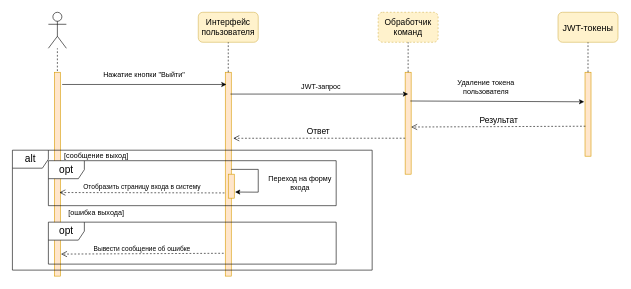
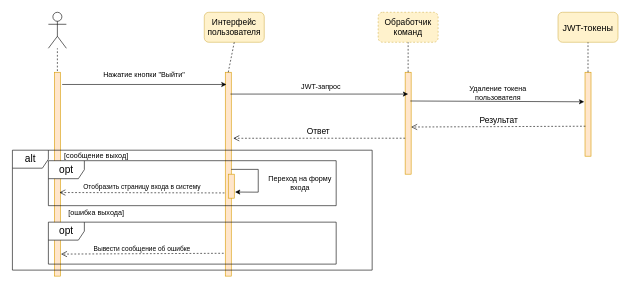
(228, 27) -> (234, 27)
(486, 87) -> (498, 93)
